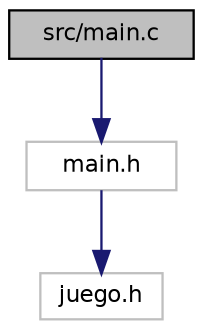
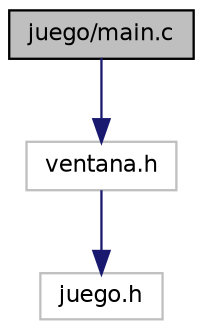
(101, 35) -> (101, 35)
(101, 166) -> (101, 166)
